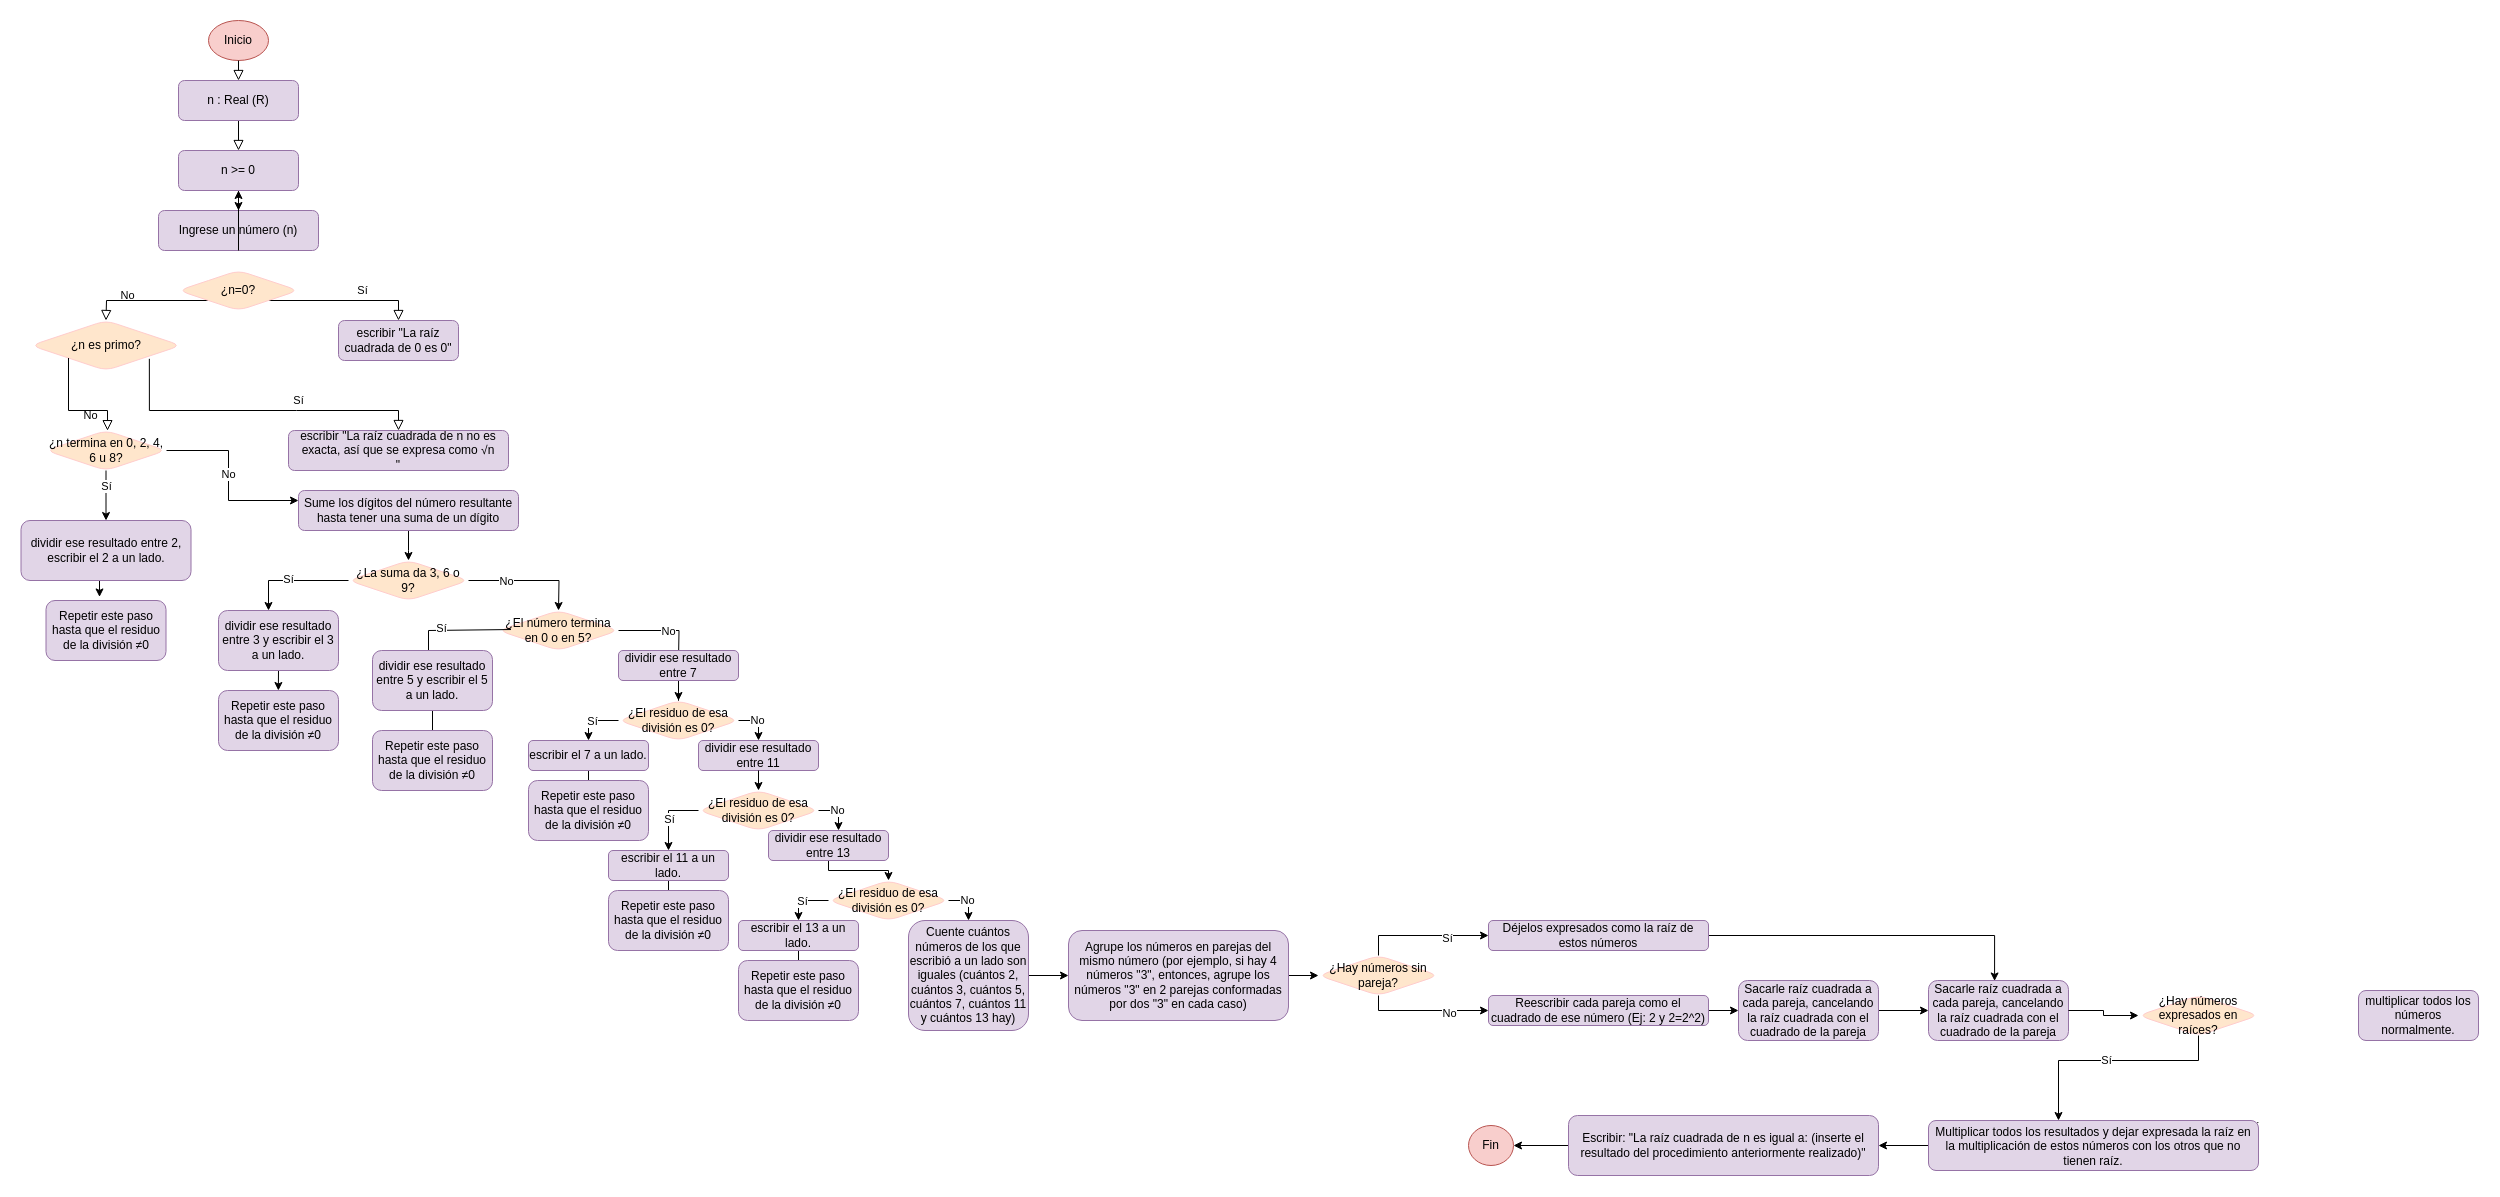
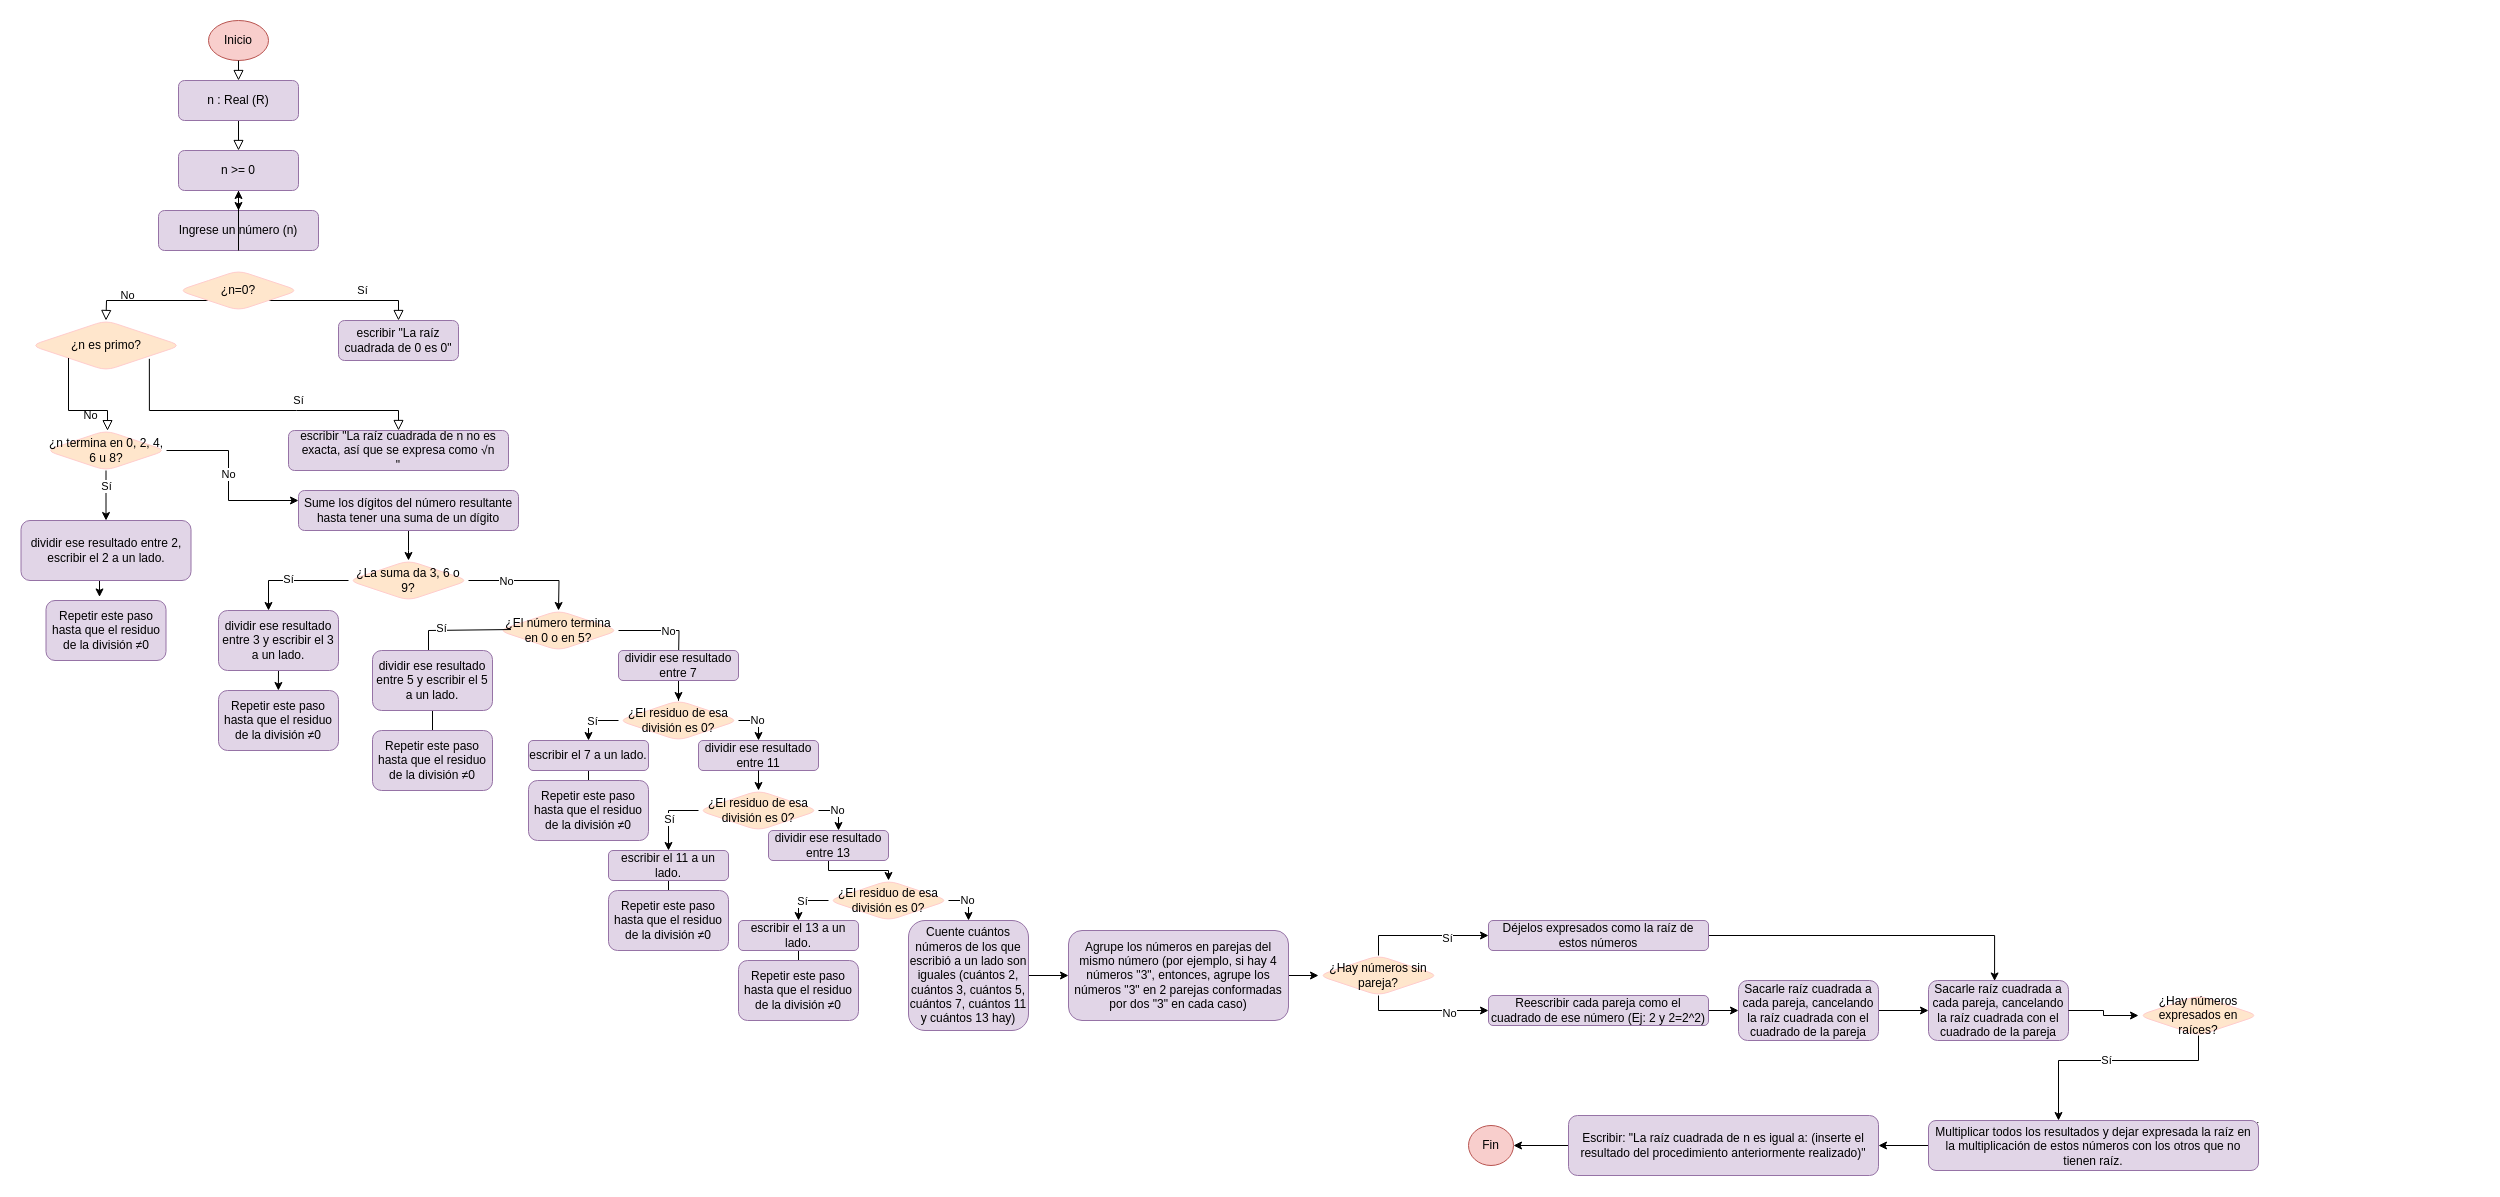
(2419, 1016) -> none
